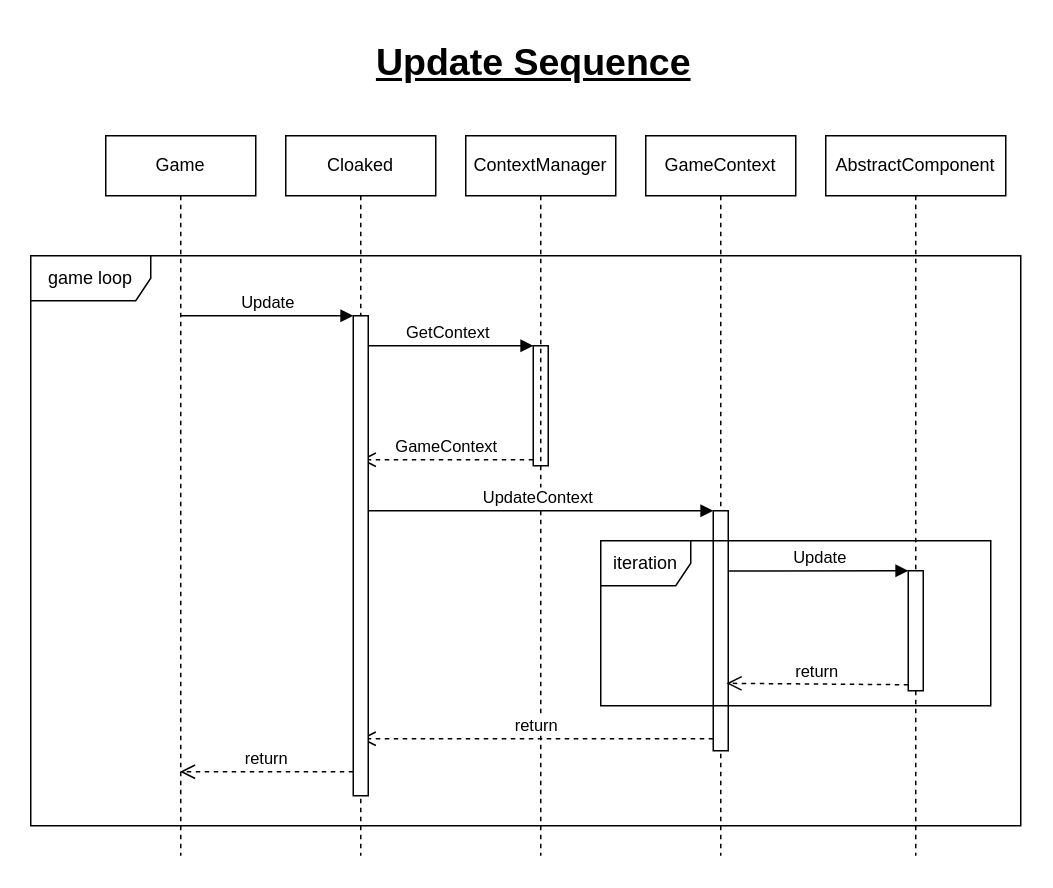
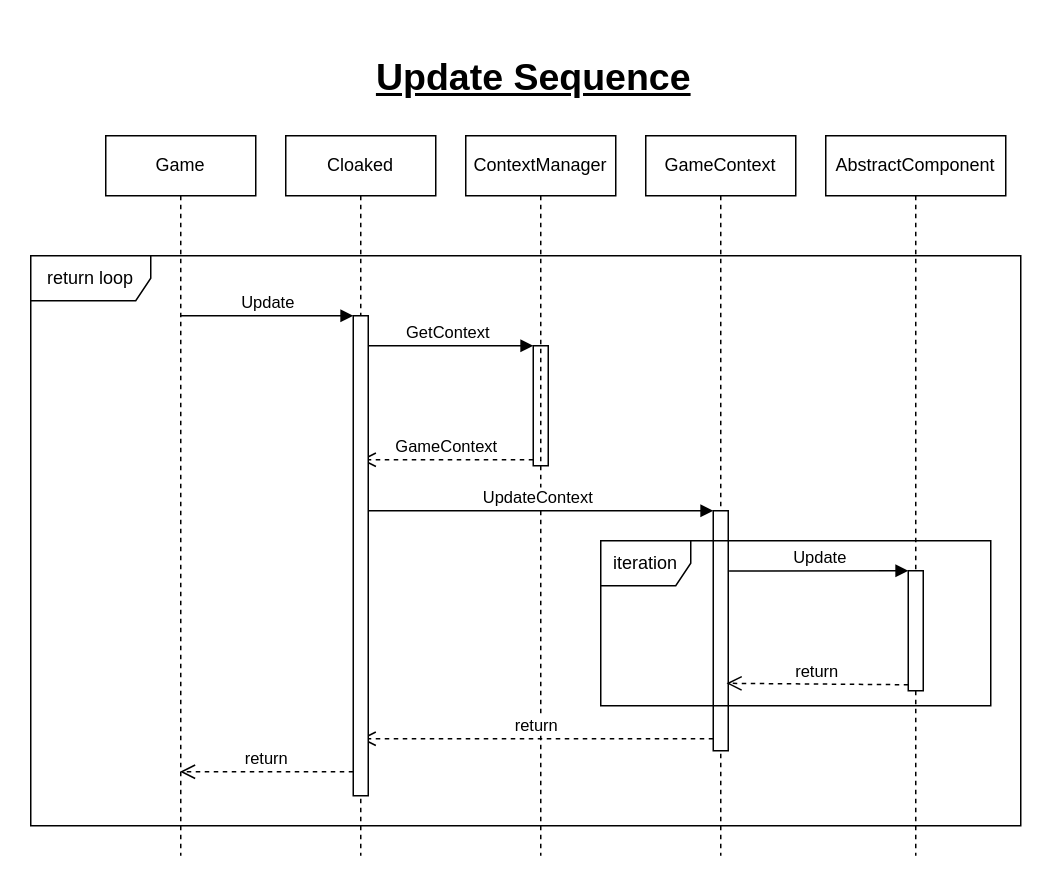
(533, 61) -> (533, 76)
(91, 278) -> (91, 278)
